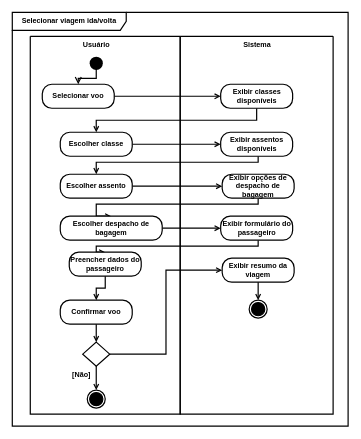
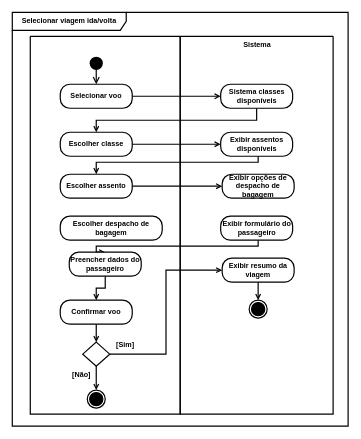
(96, 45) -> none
(78, 96) -> (96, 96)
(257, 96) -> (257, 96)
(168, 204) -> none
(190, 228) -> none
none -> (125, 345)
